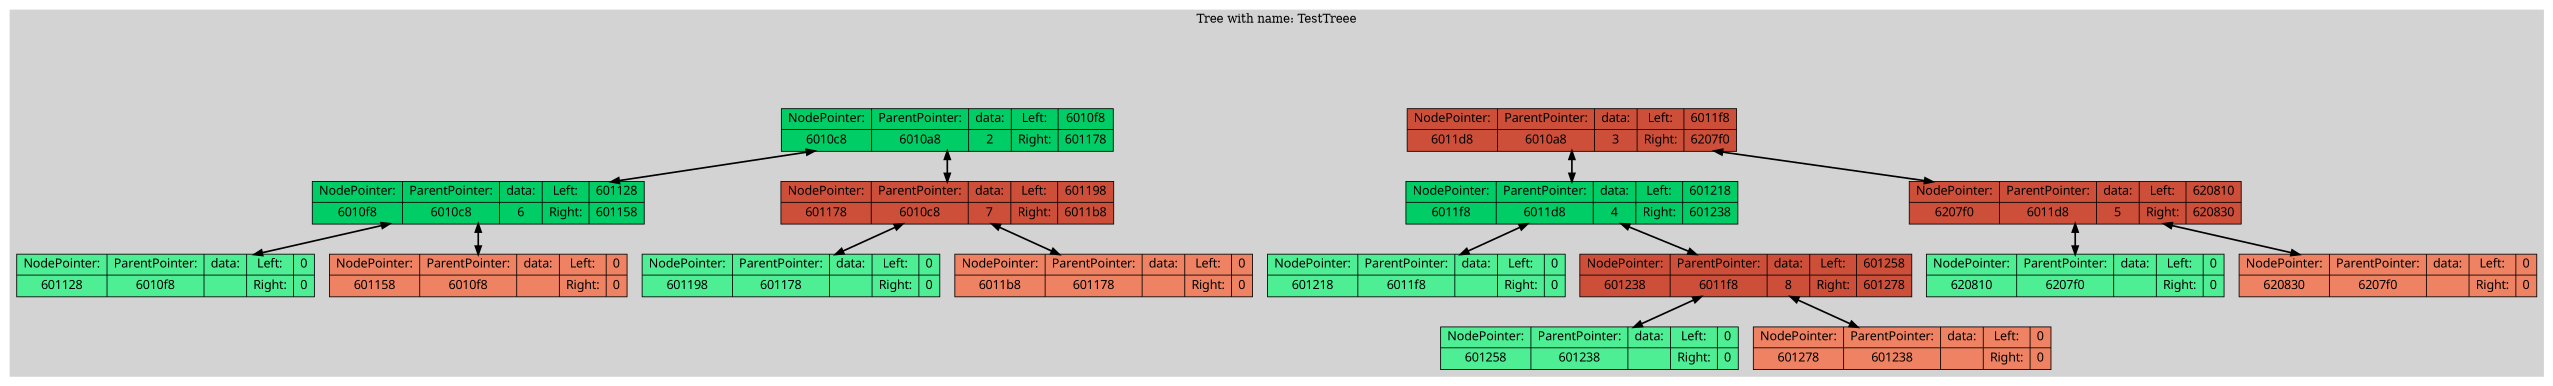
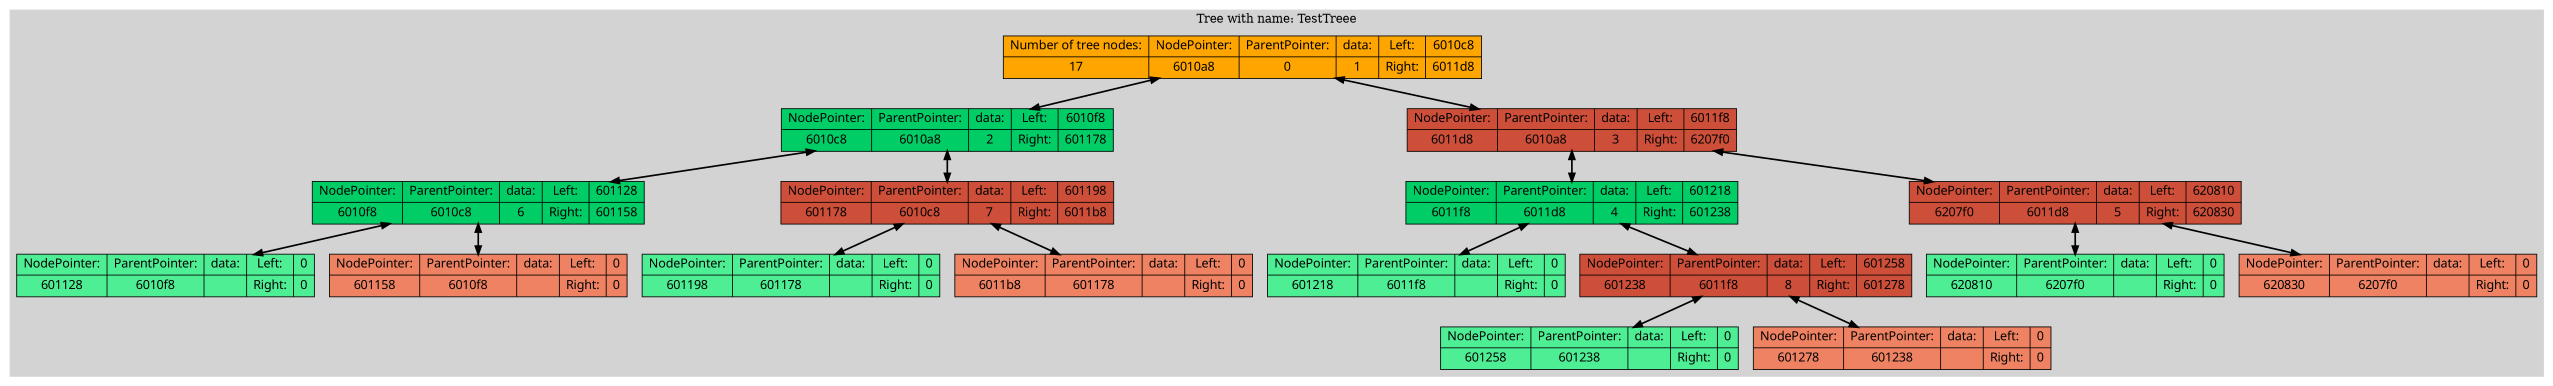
none -> (1242, 57)
